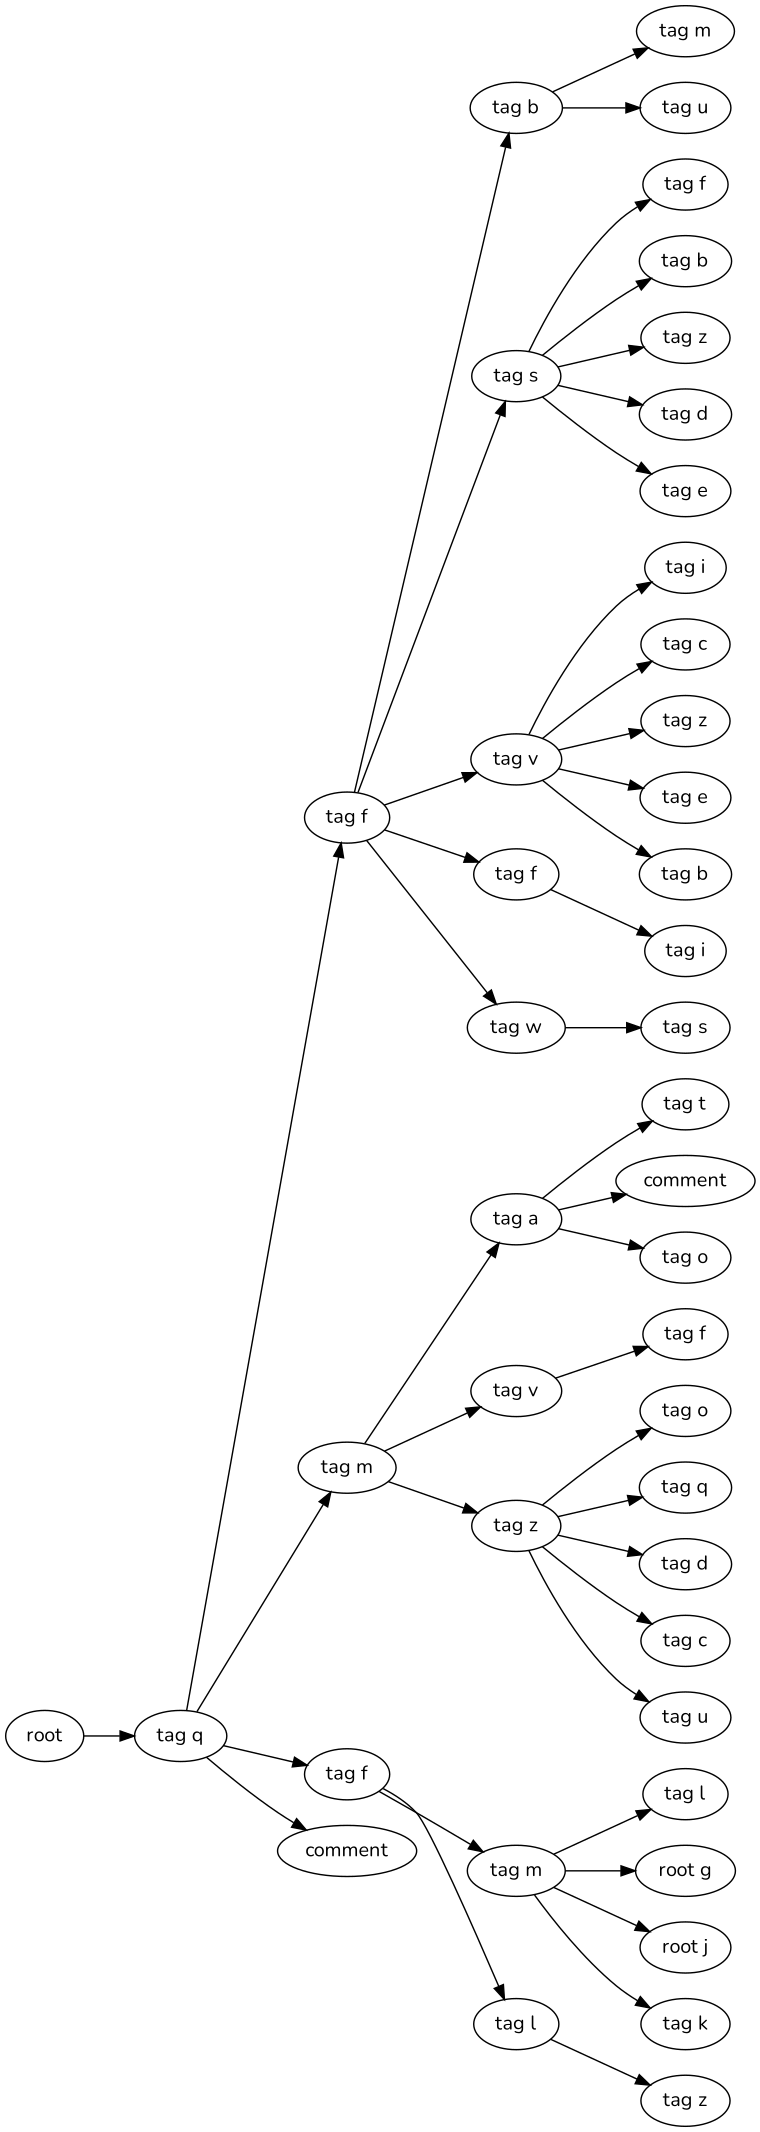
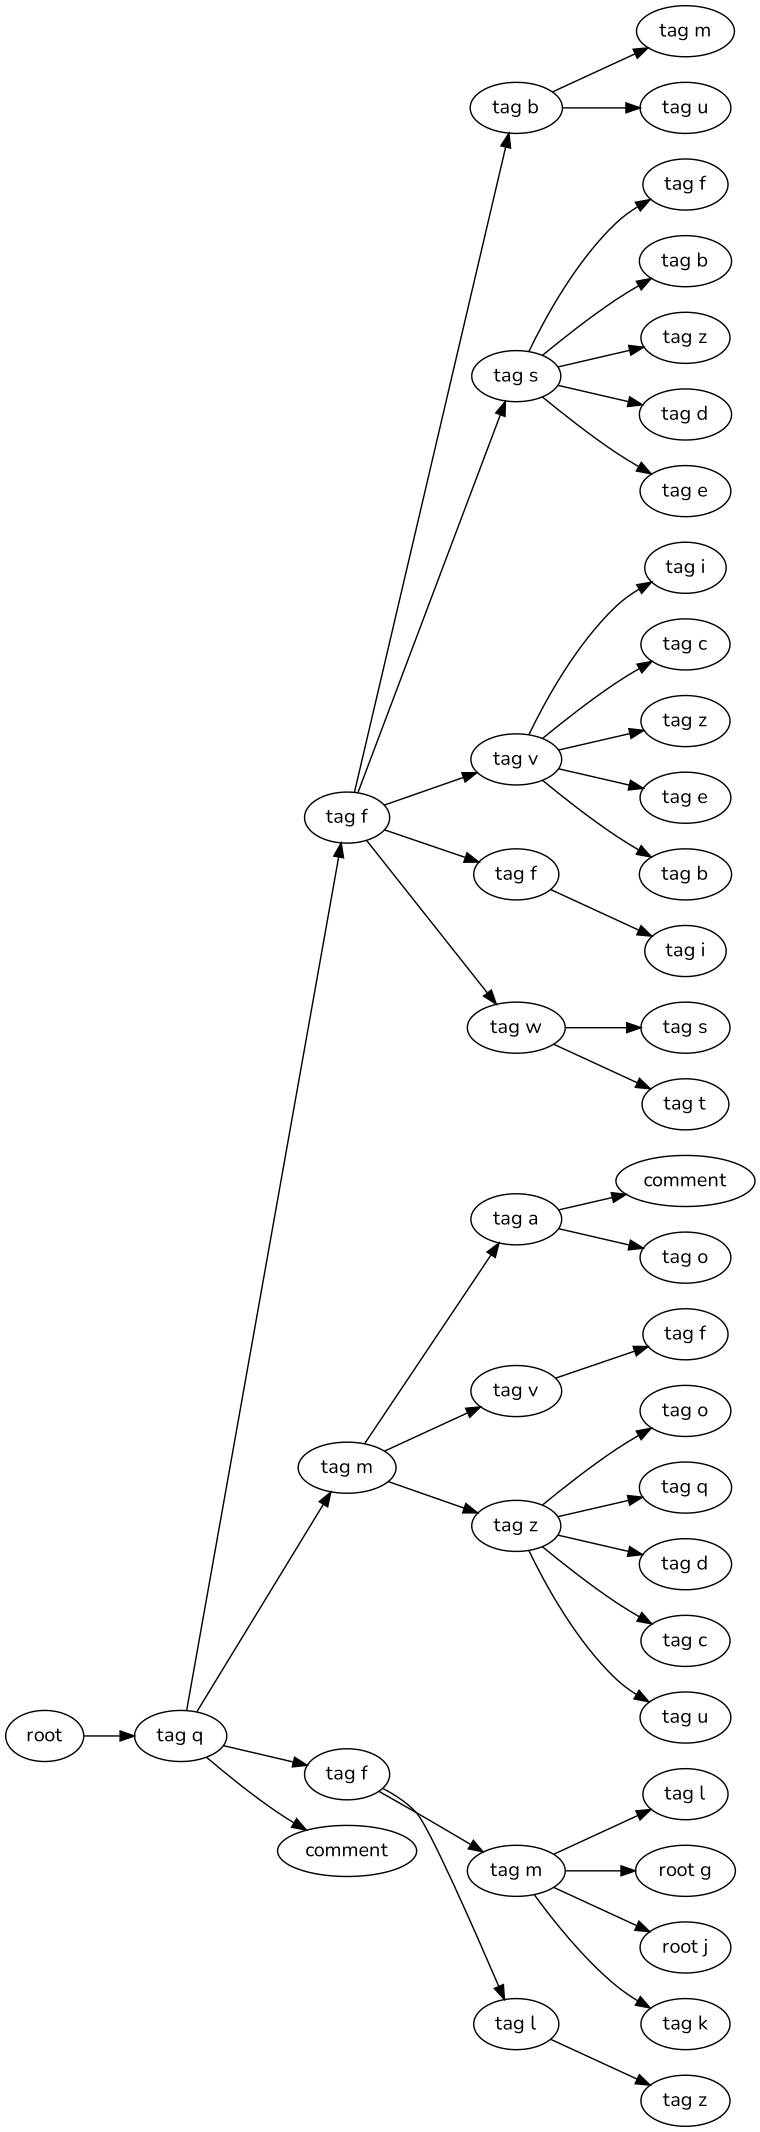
(590, 1161) -> (595, 1064)
